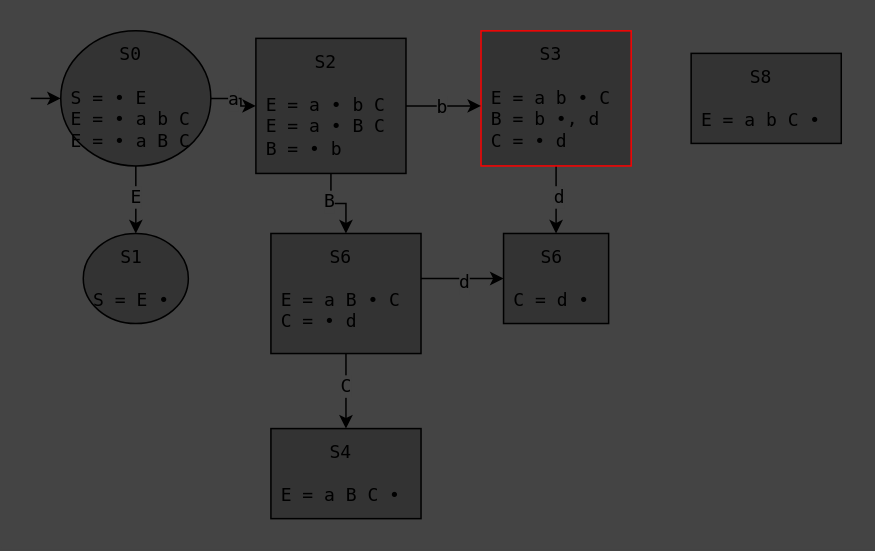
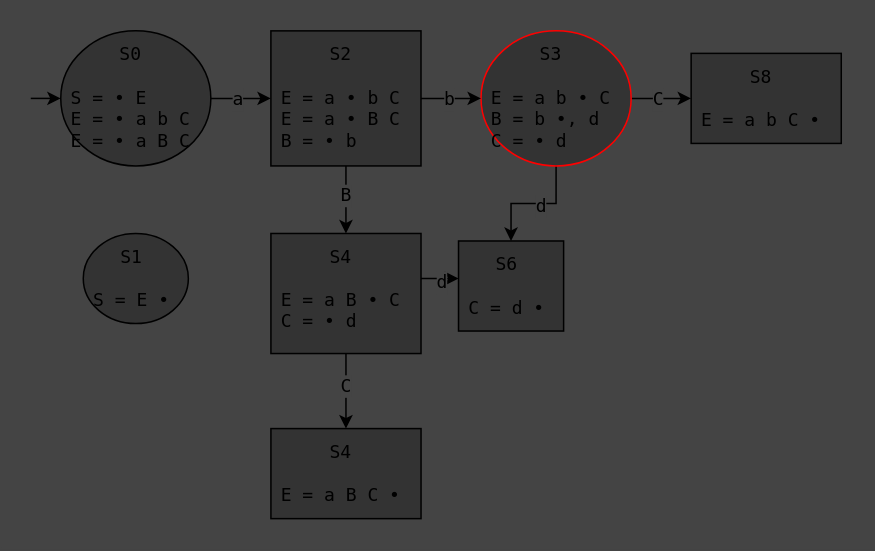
(556, 98) -> (556, 98)
none -> (656, 98)
(331, 106) -> (346, 98)
(136, 194) -> none
(556, 278) -> (511, 286)
(325, 279) -> (325, 279)
